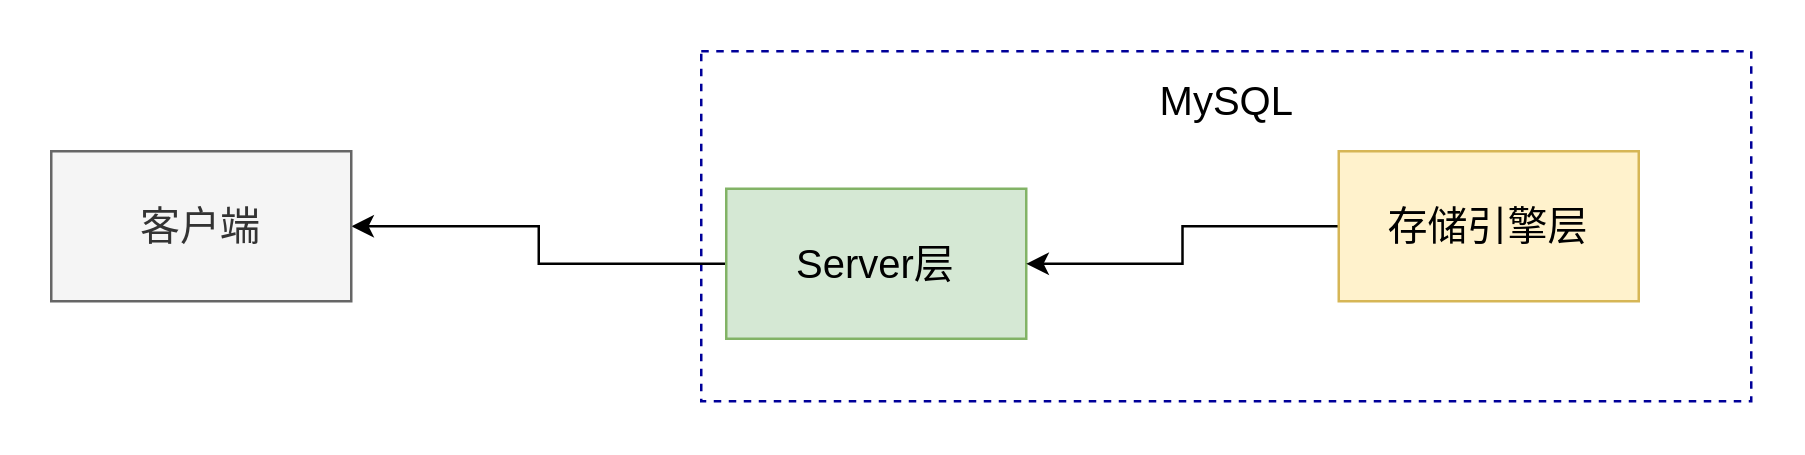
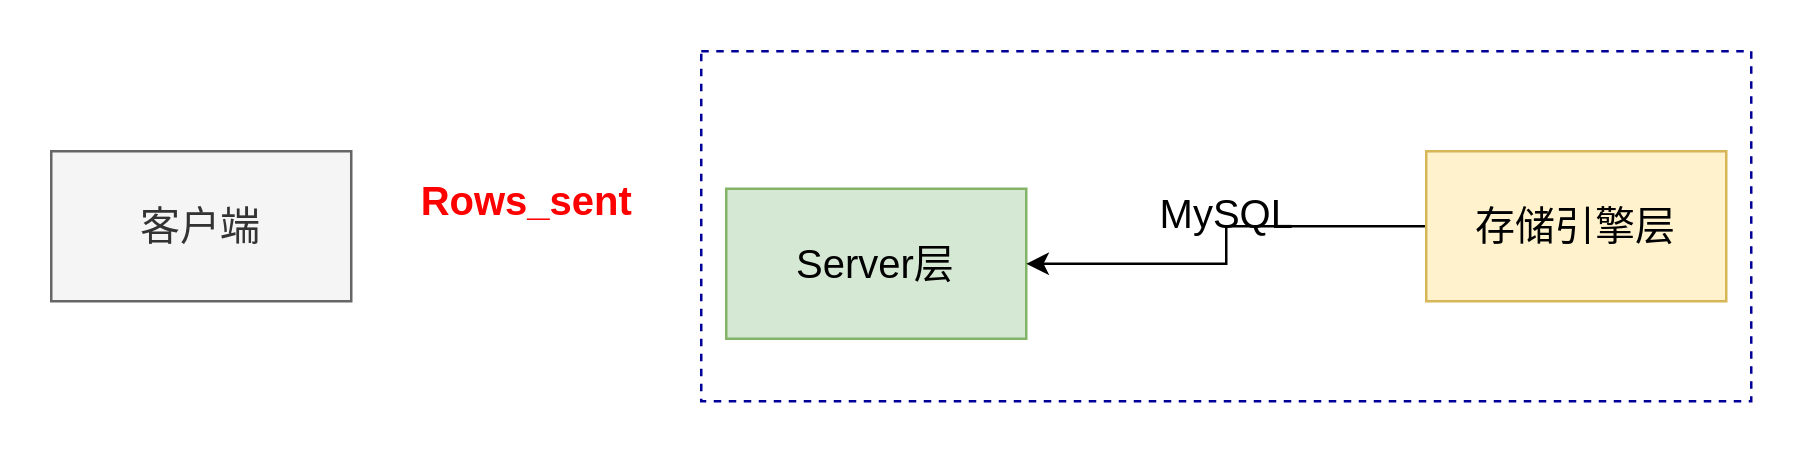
(1226, 101) -> (1226, 214)
none -> (526, 201)
(1489, 226) -> (1576, 226)
(539, 254) -> none
